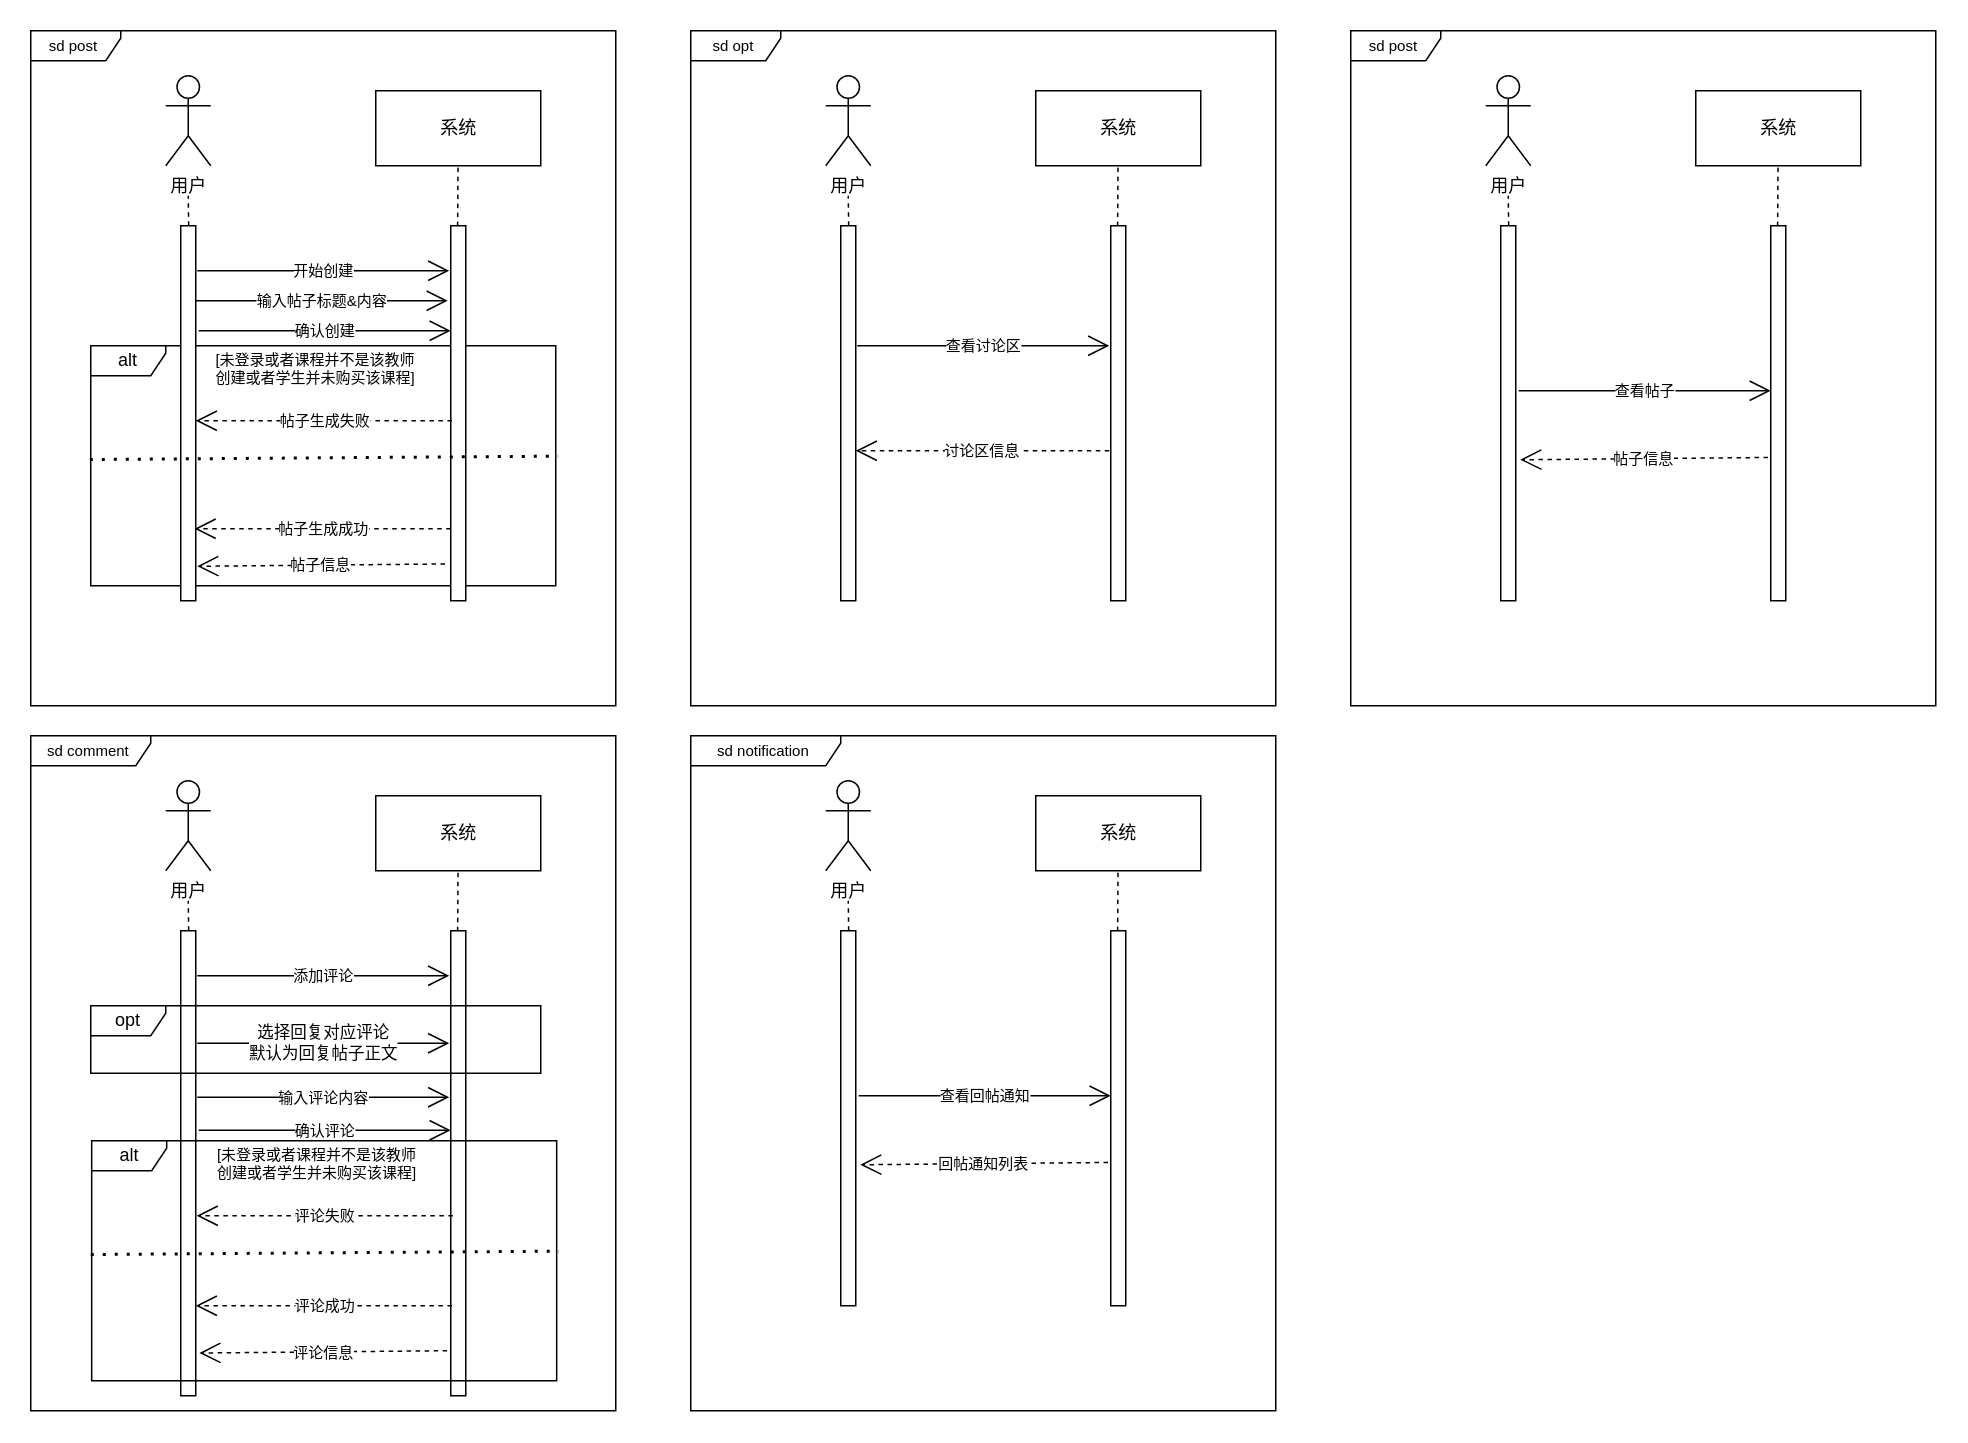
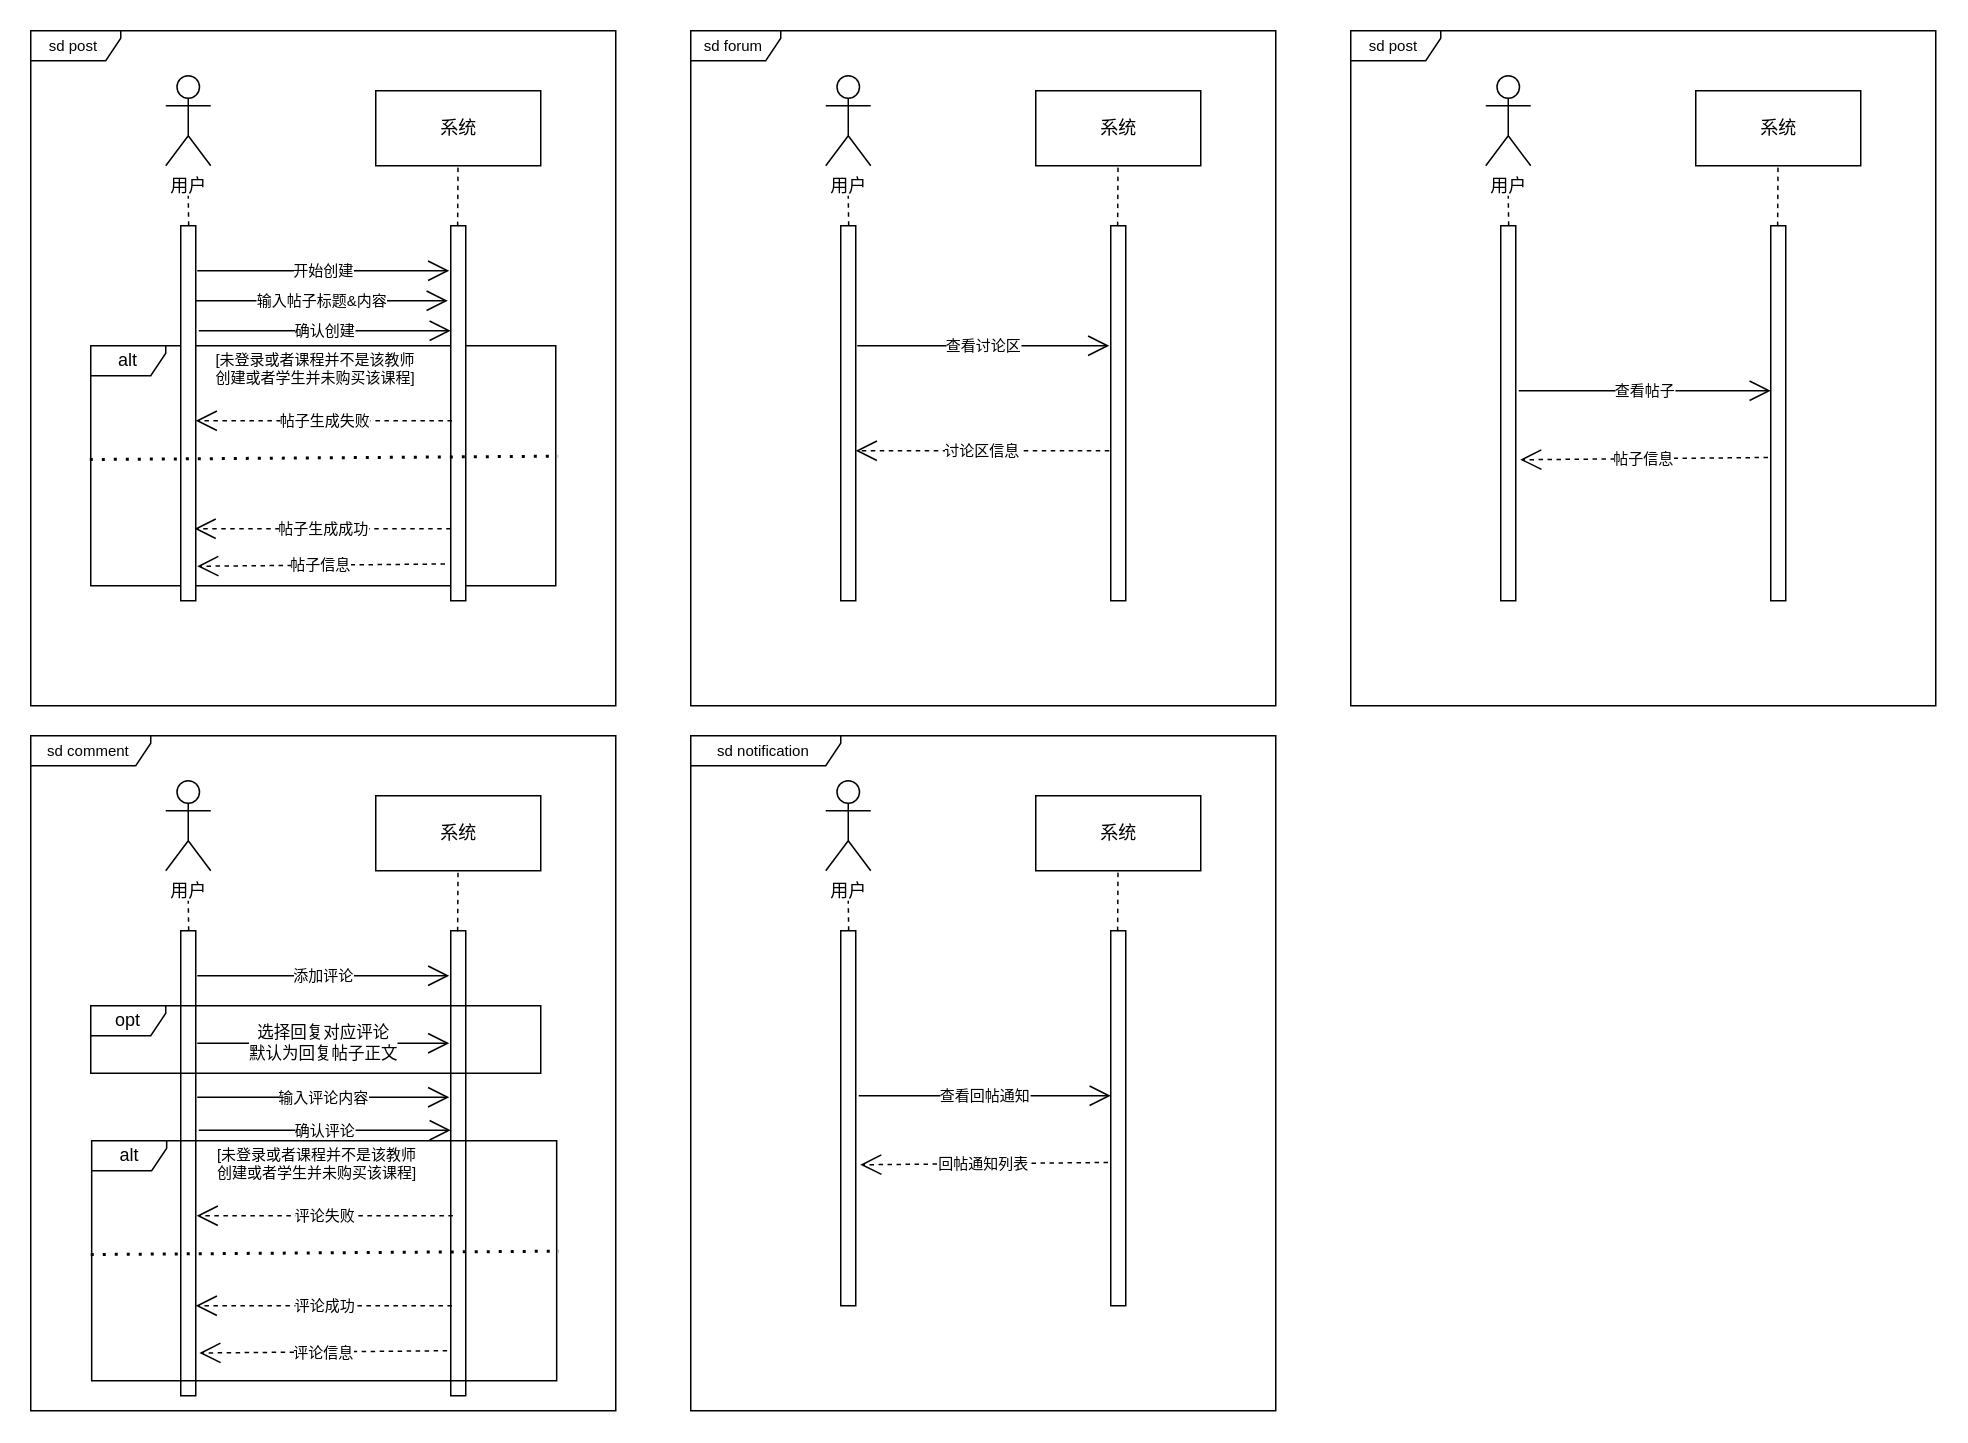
(736, 46) -> (736, 46)
